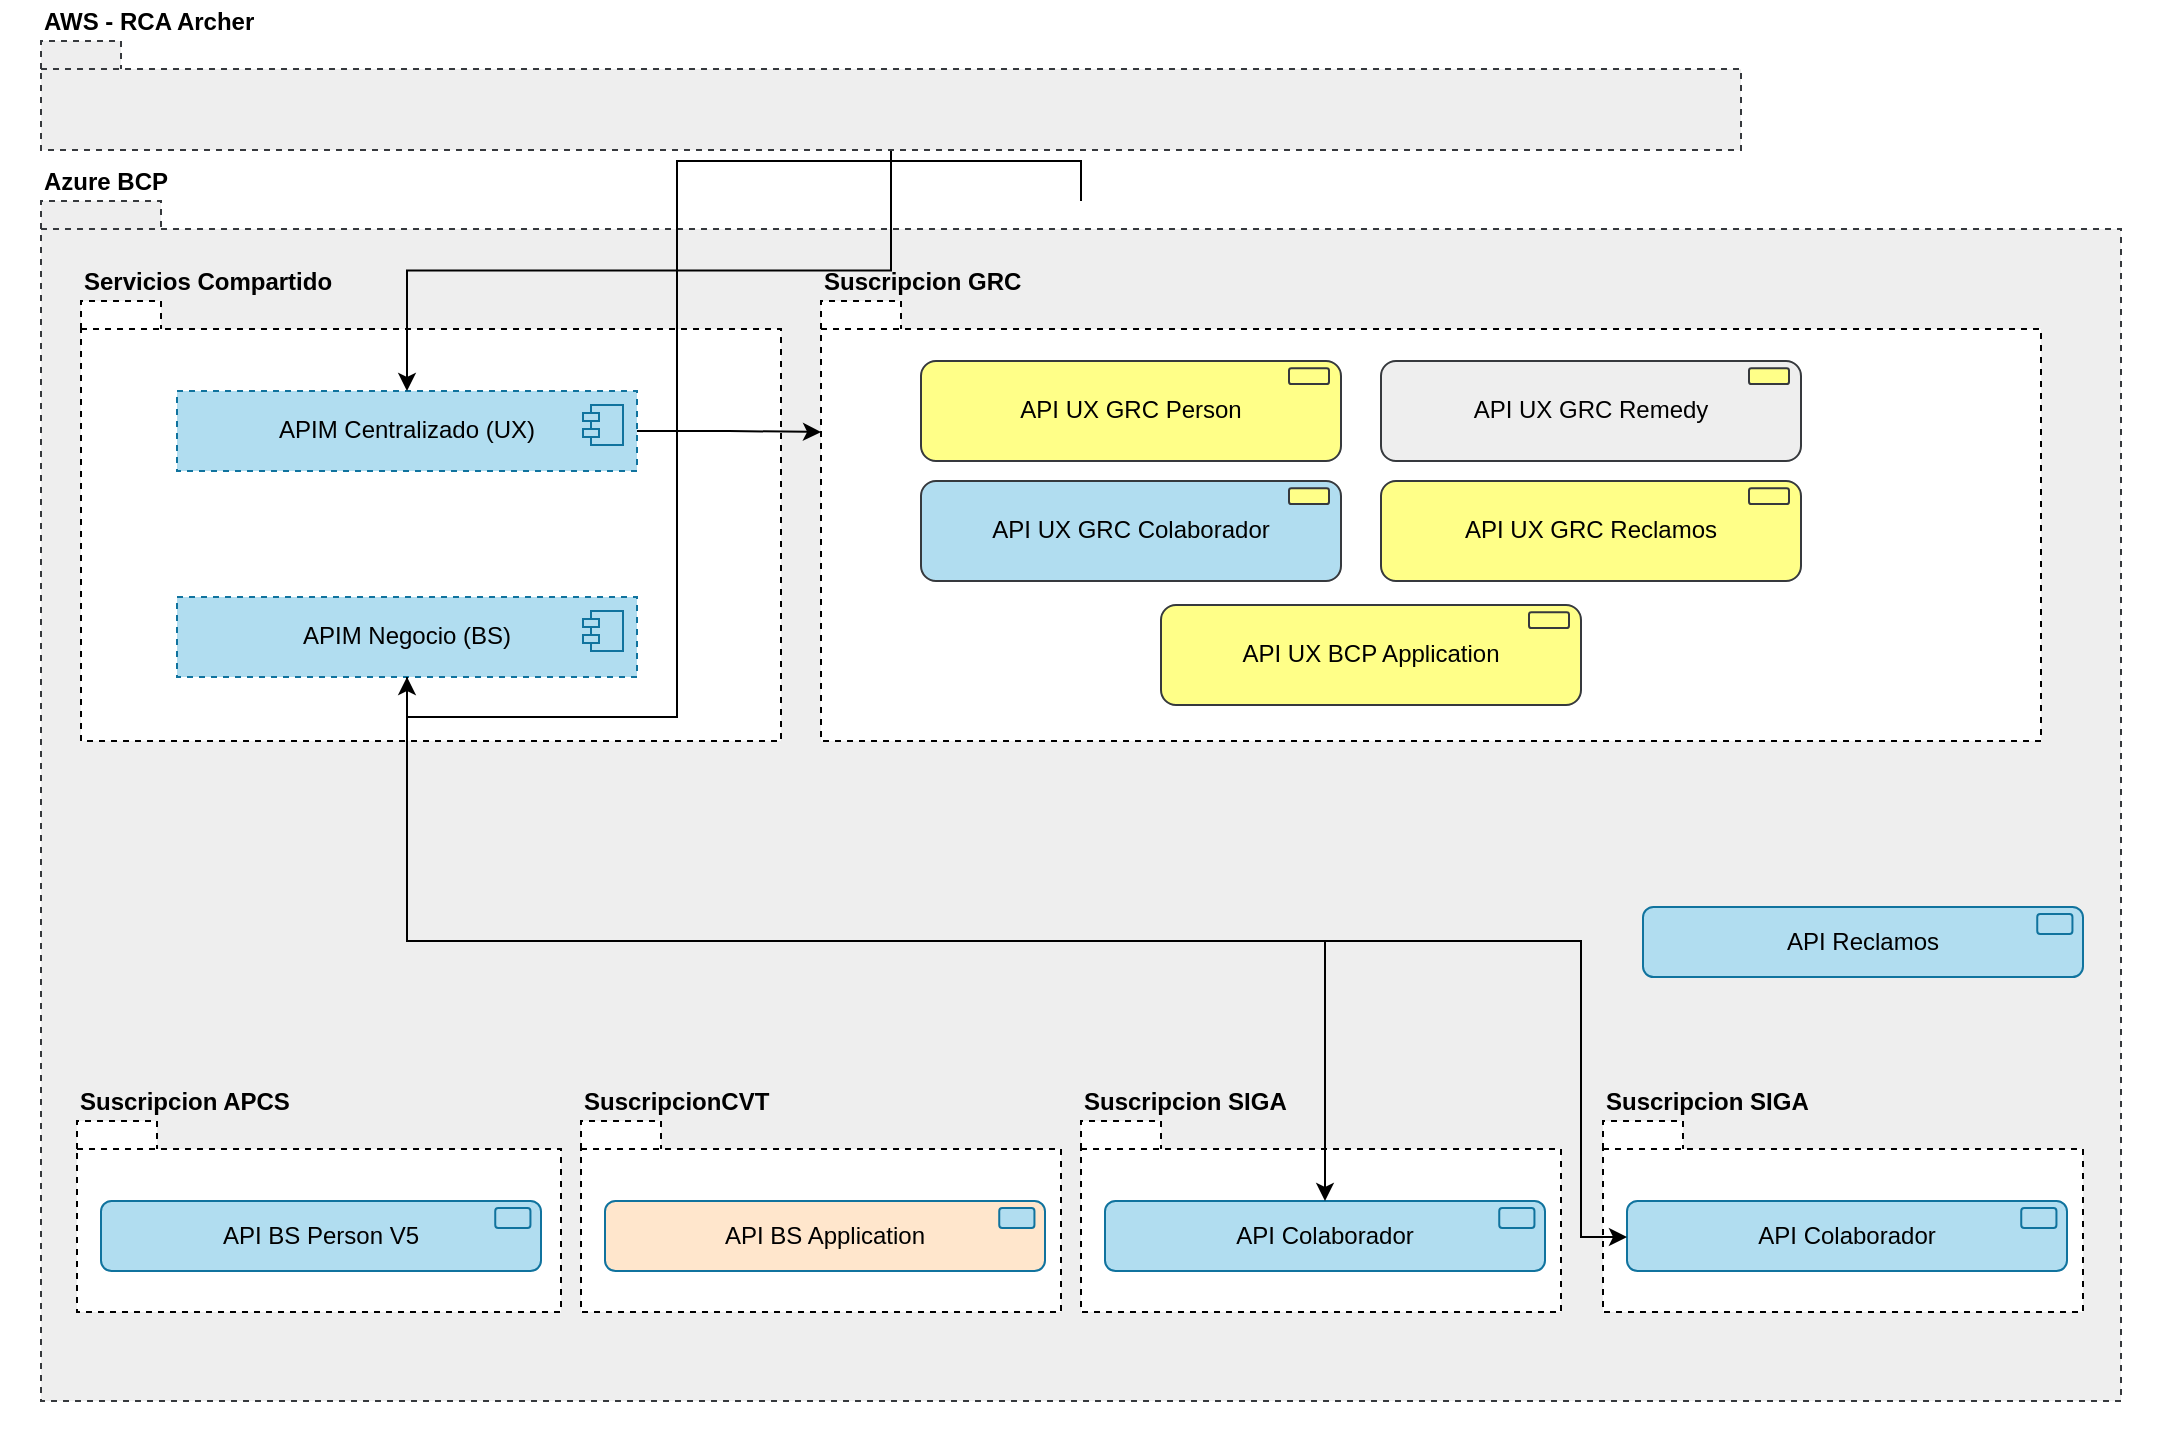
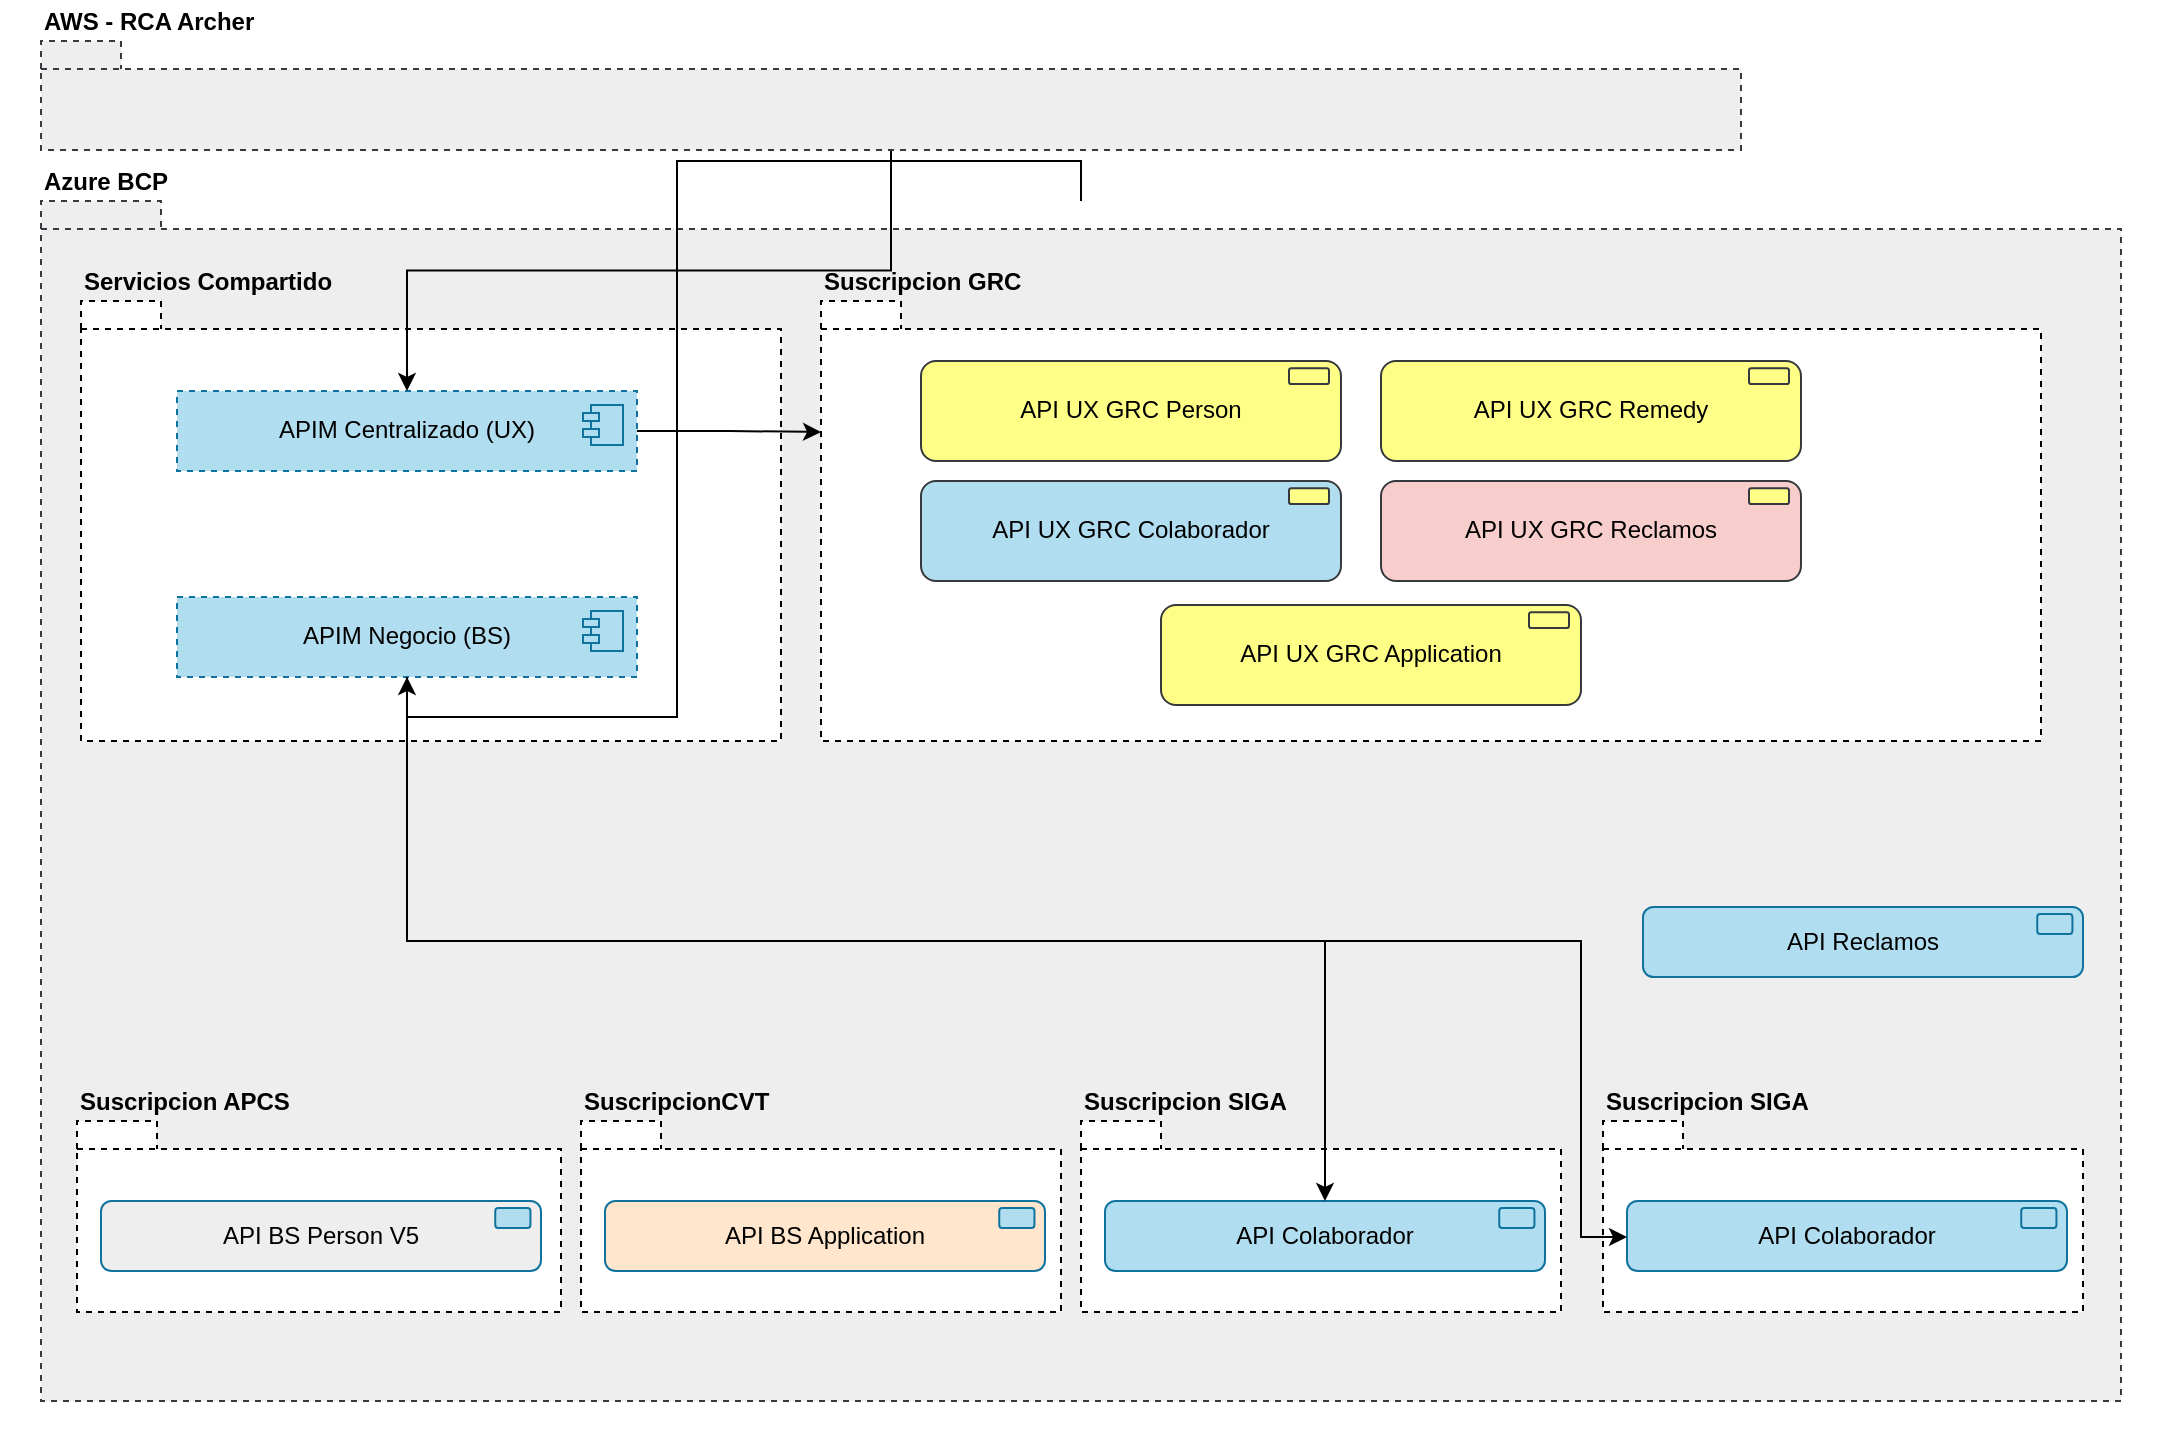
(1591, 411) -> (1591, 411)
(1591, 531) -> (1591, 531)
(1372, 655) -> (1372, 655)
(321, 1236) -> (321, 1236)
